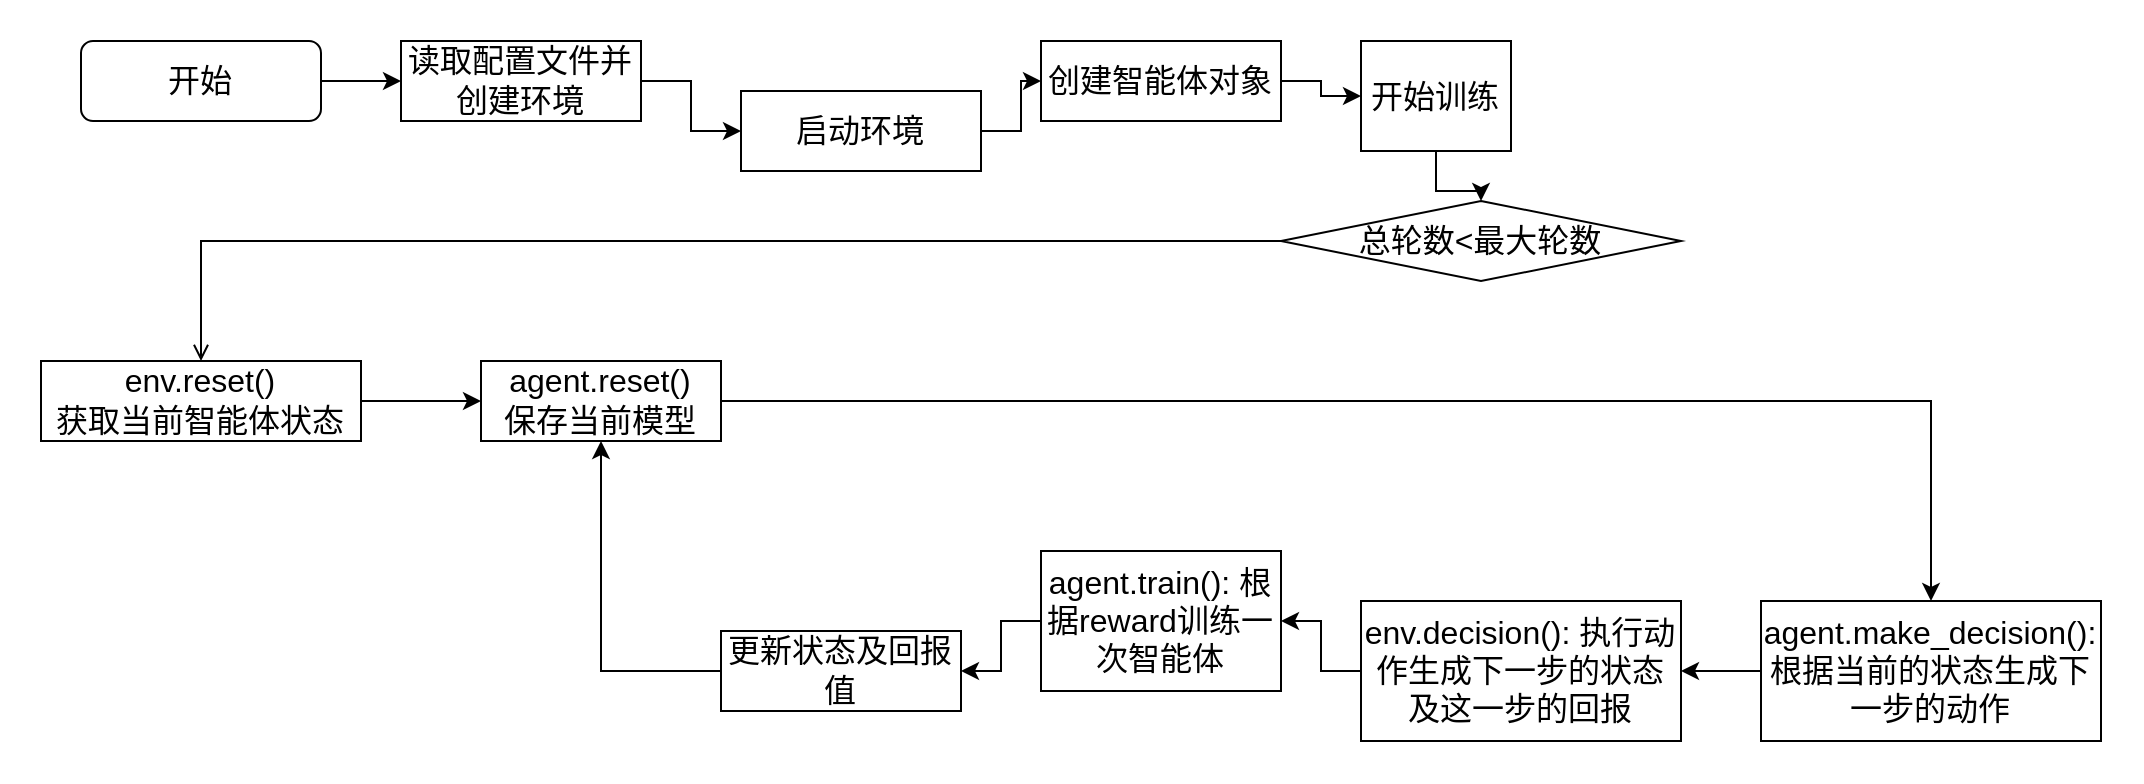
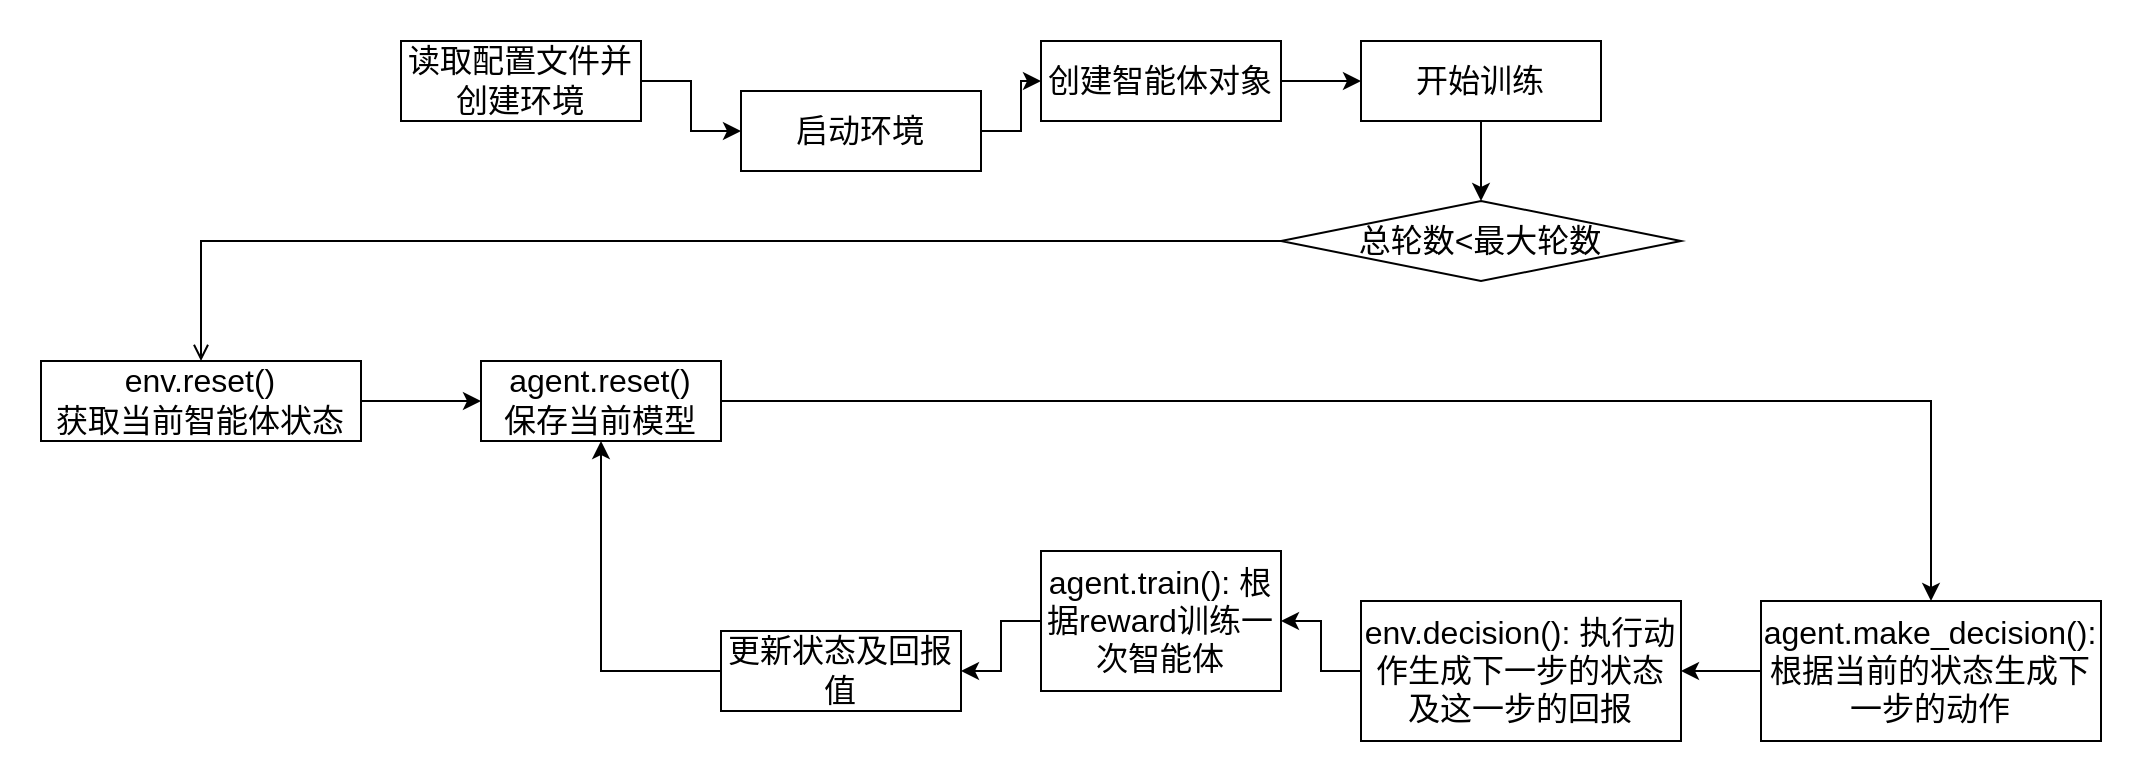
(201, 81) -> none
(354, 81) -> none
(1436, 96) -> (1481, 81)
